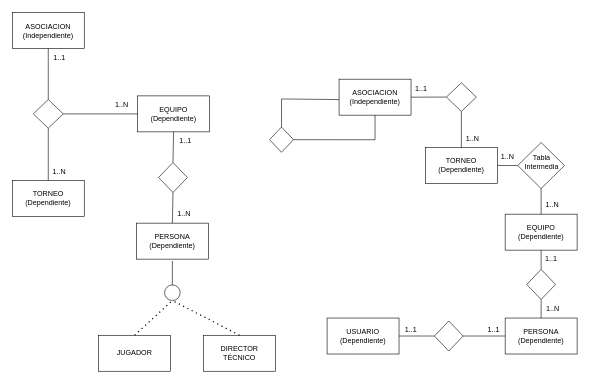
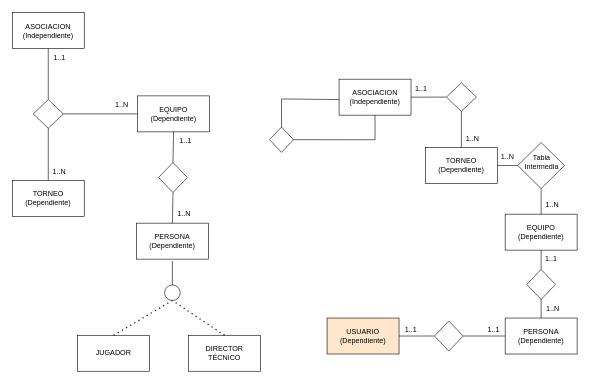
(363, 336) -> (363, 336)
(135, 353) -> (114, 353)
(240, 353) -> (225, 353)
